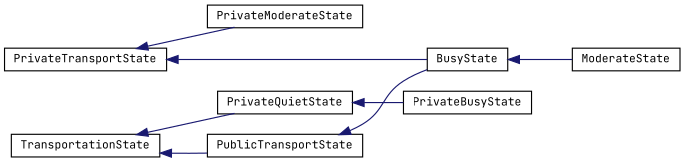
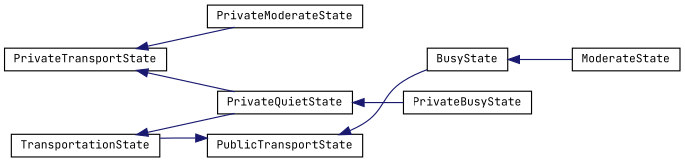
(303, 60) -> (191, 82)
(189, 153) -> (178, 138)
